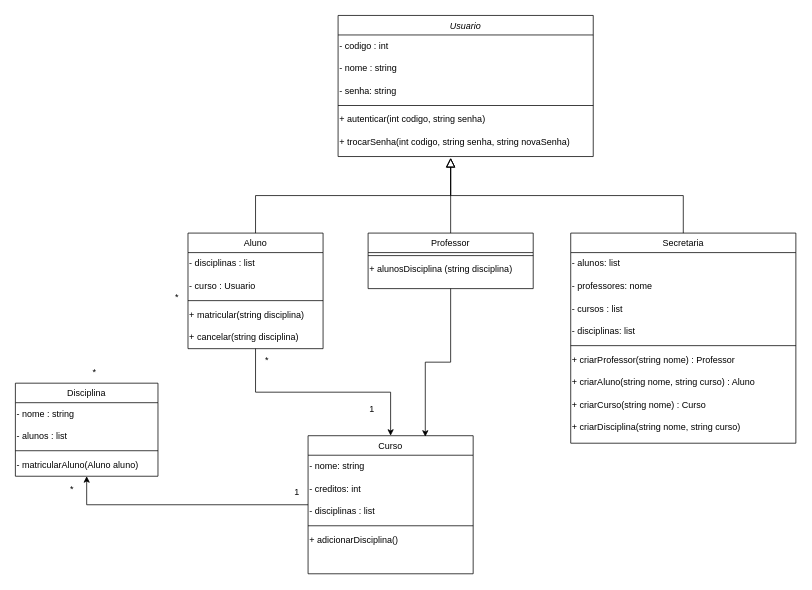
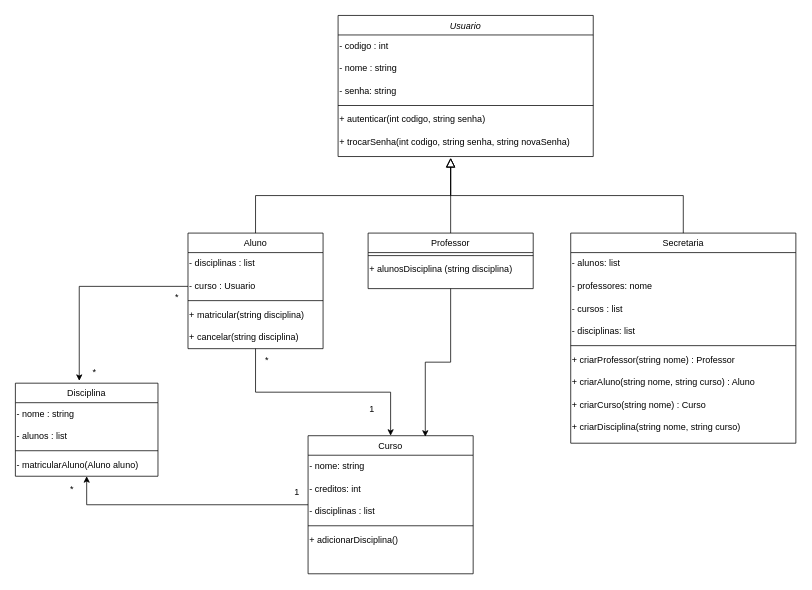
none -> (87, 286)
